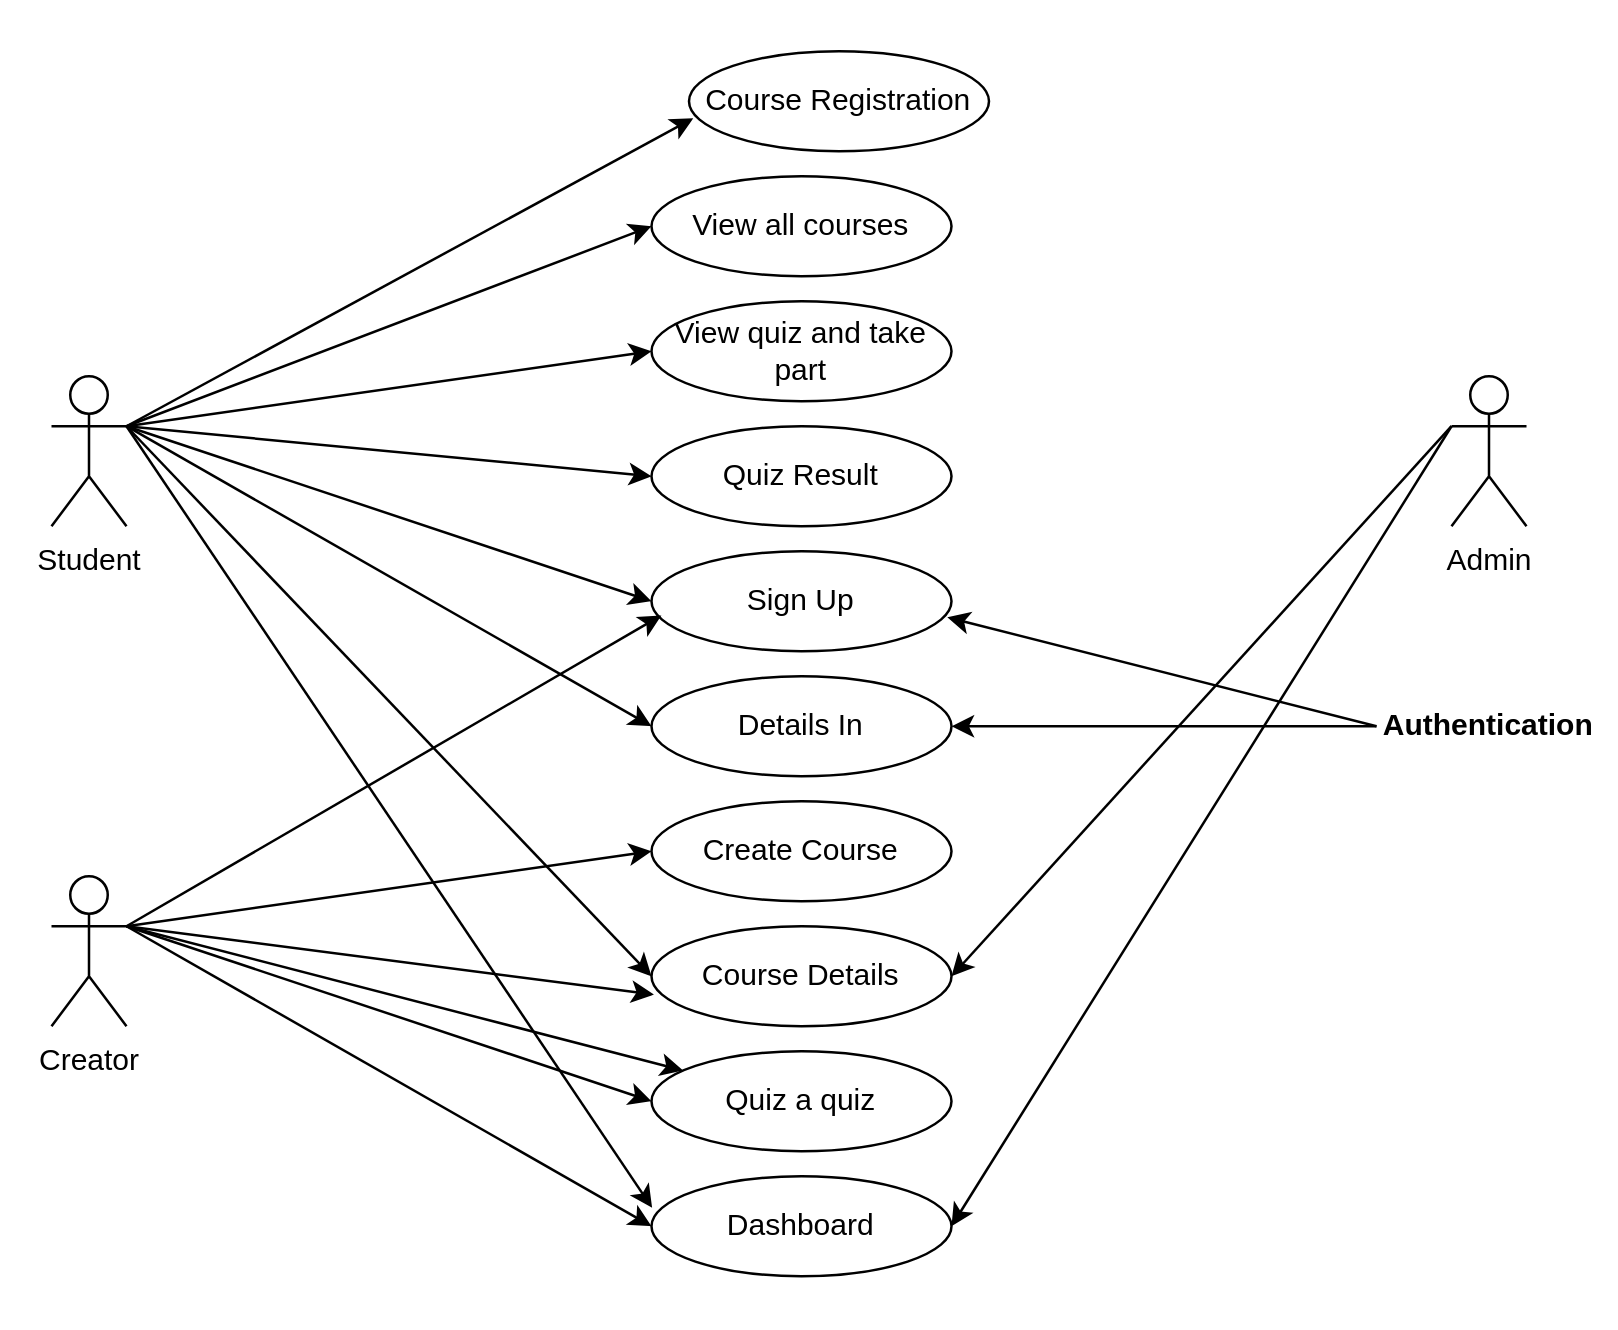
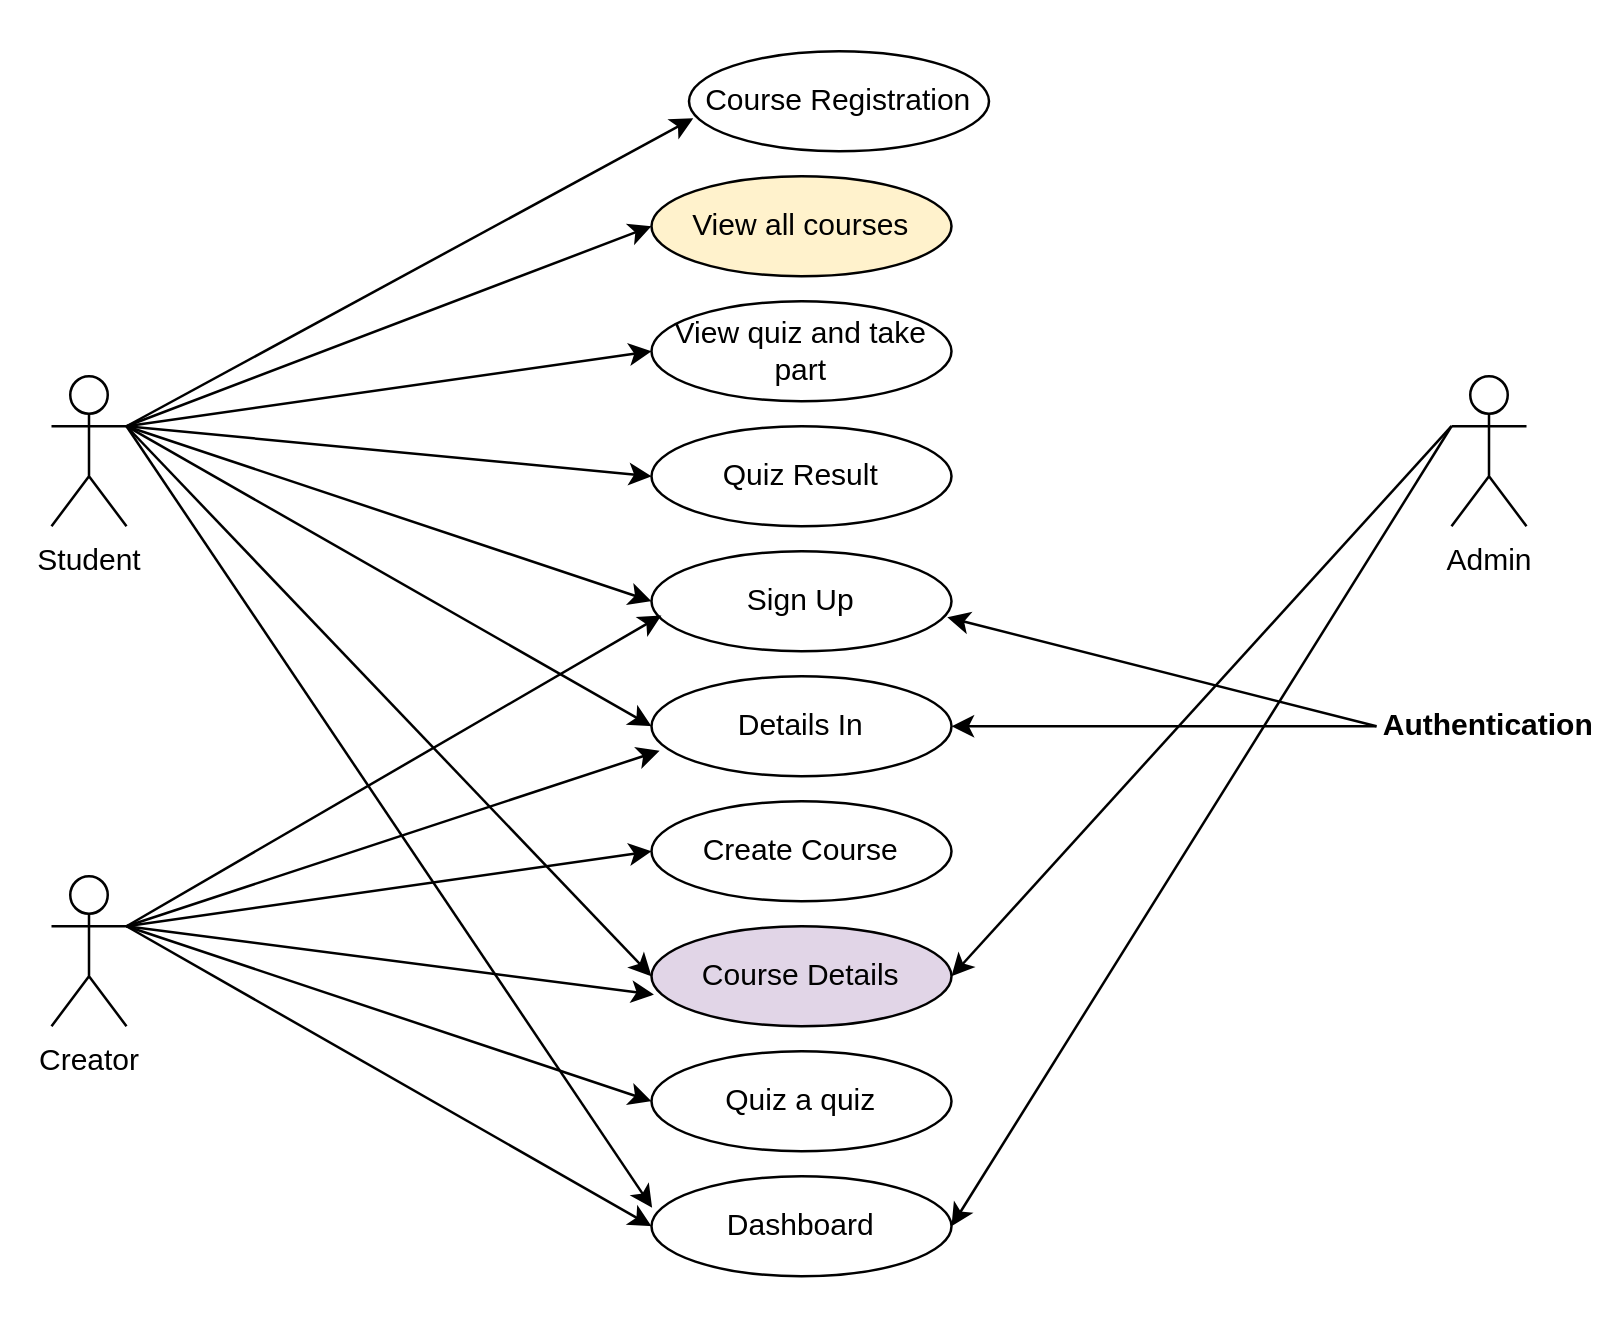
(801, 226) -> (801, 226)
(801, 976) -> (801, 976)
(348, 984) -> (271, 879)
